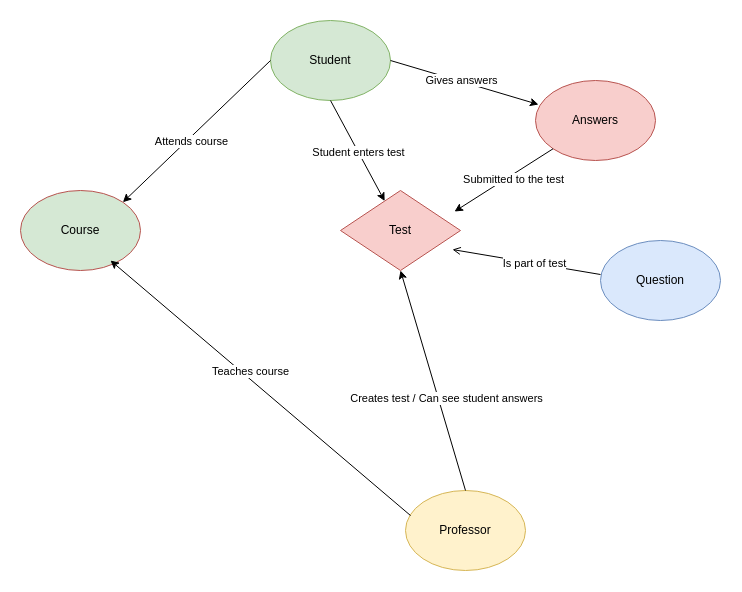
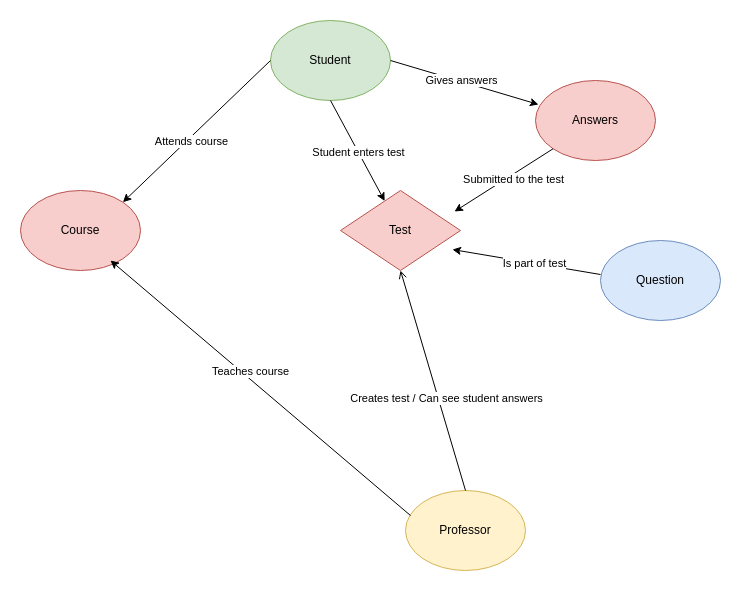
(81, 231) -> (81, 231)
(458, 250) -> (460, 251)
(403, 279) -> (402, 276)
